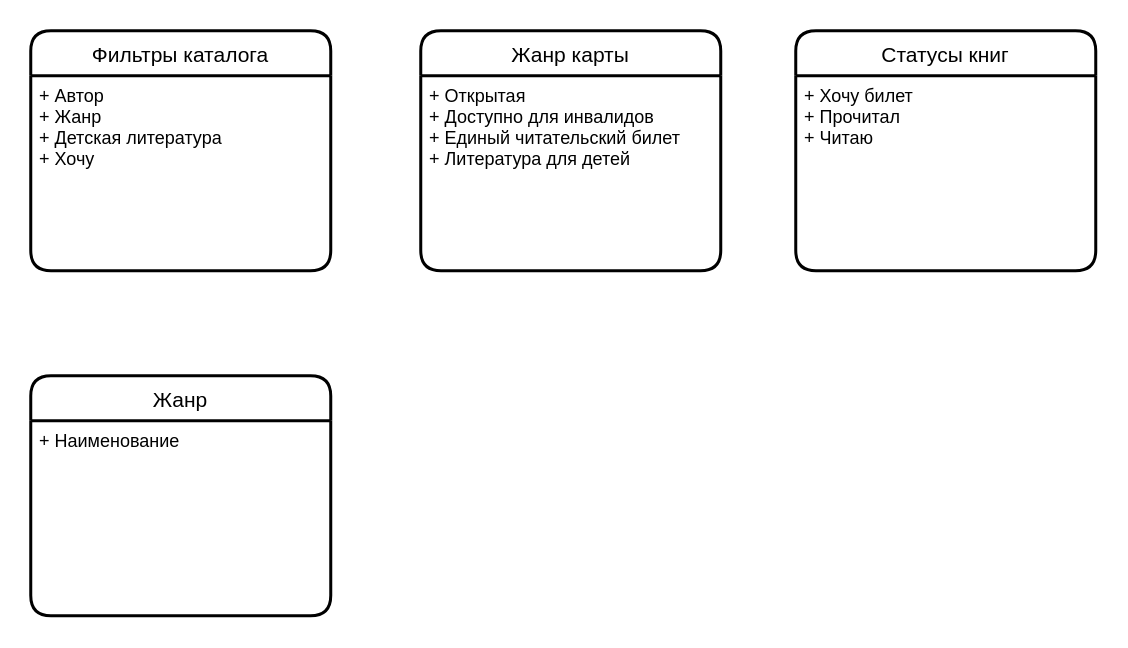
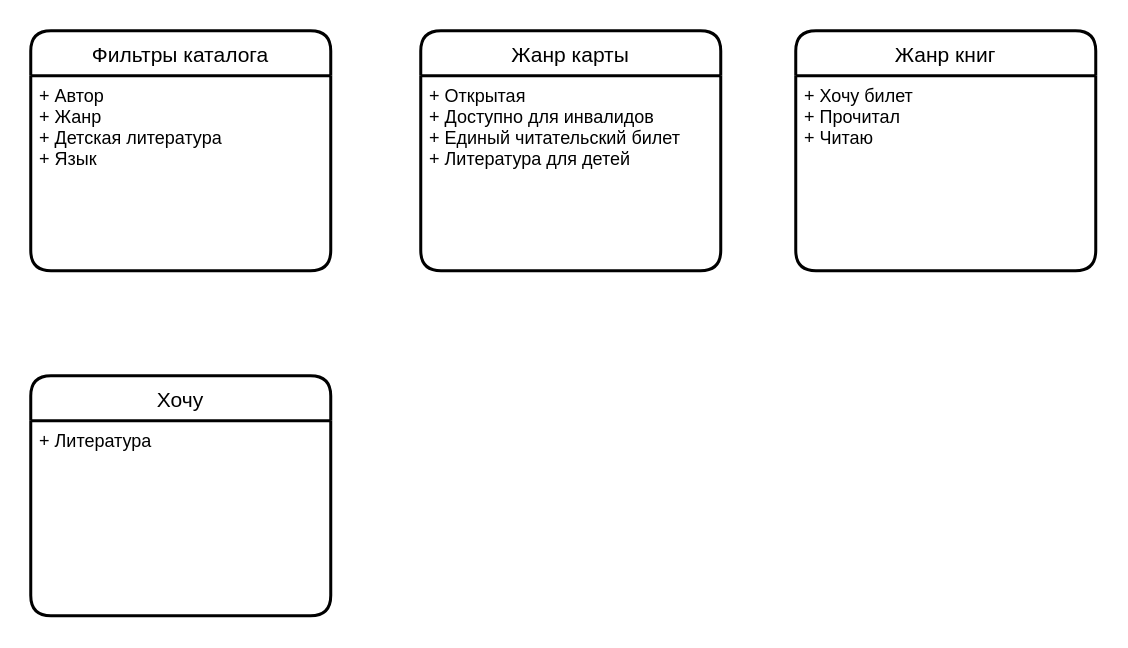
(945, 55) -> (945, 55)
(72, 96) -> (72, 96)
(180, 400) -> (180, 400)
(107, 441) -> (97, 441)
